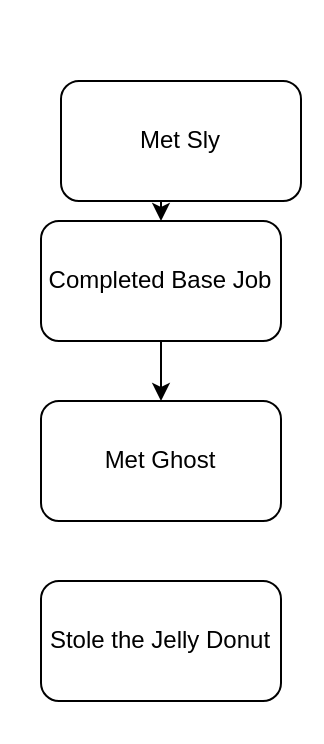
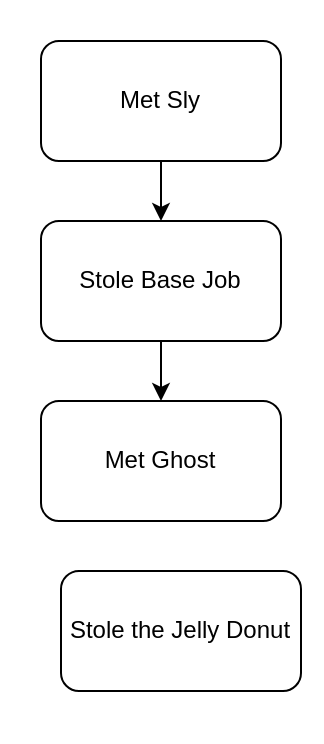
(181, 141) -> (161, 101)
(161, 281) -> (161, 281)
(161, 641) -> (181, 631)
